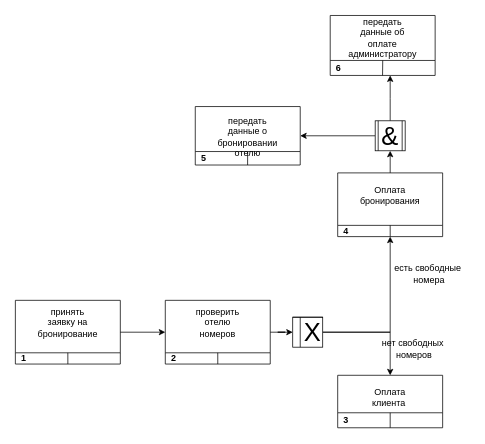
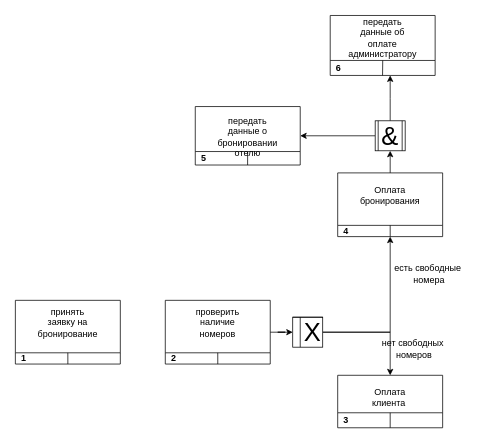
(218, 323) -> (218, 323)
(141, 332) -> none
